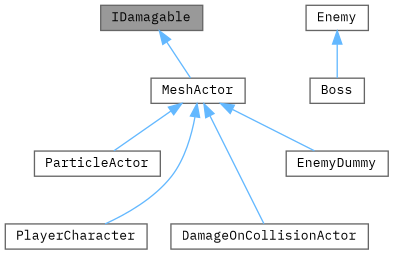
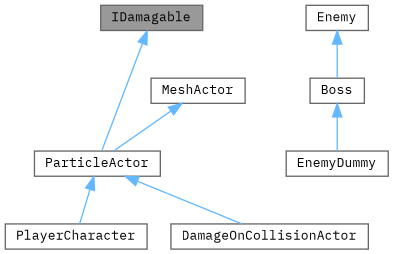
(179, 60) -> (122, 97)
(274, 130) -> (337, 134)
(237, 170) -> (189, 203)
(166, 183) -> (85, 207)
